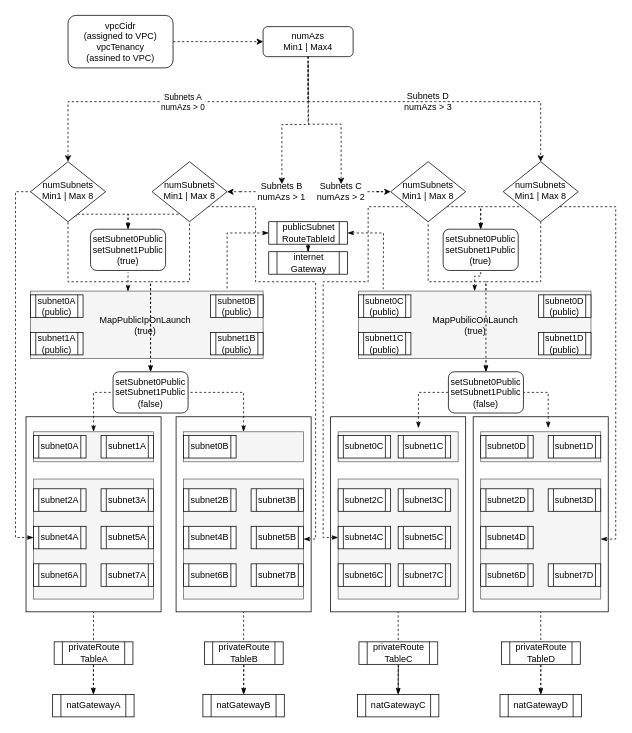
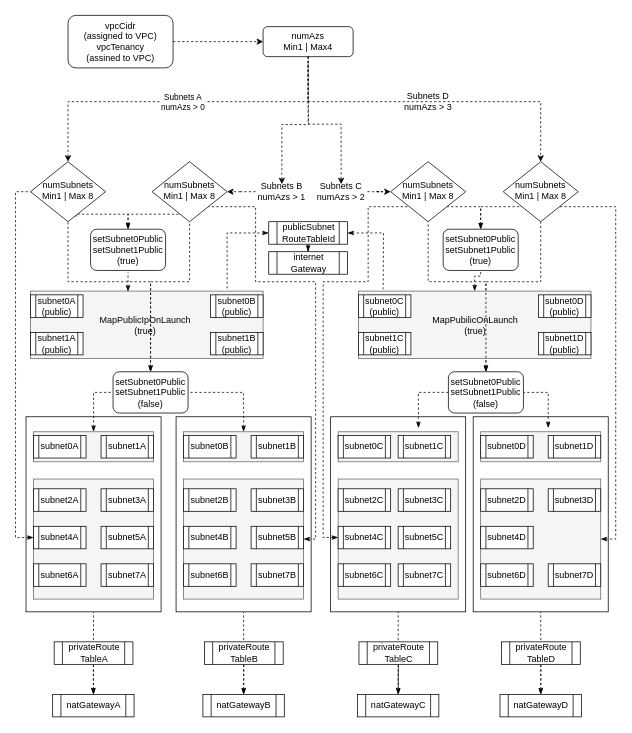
none -> (277, 447)
